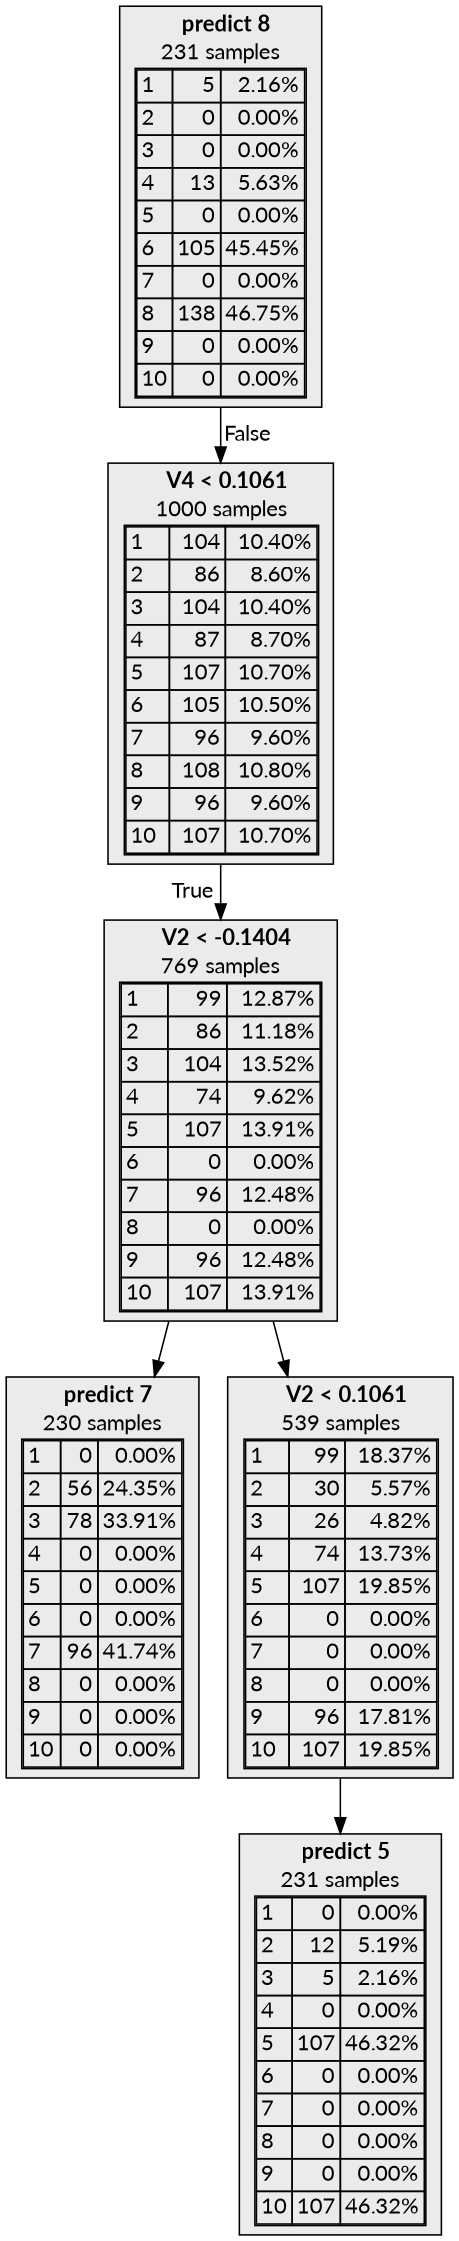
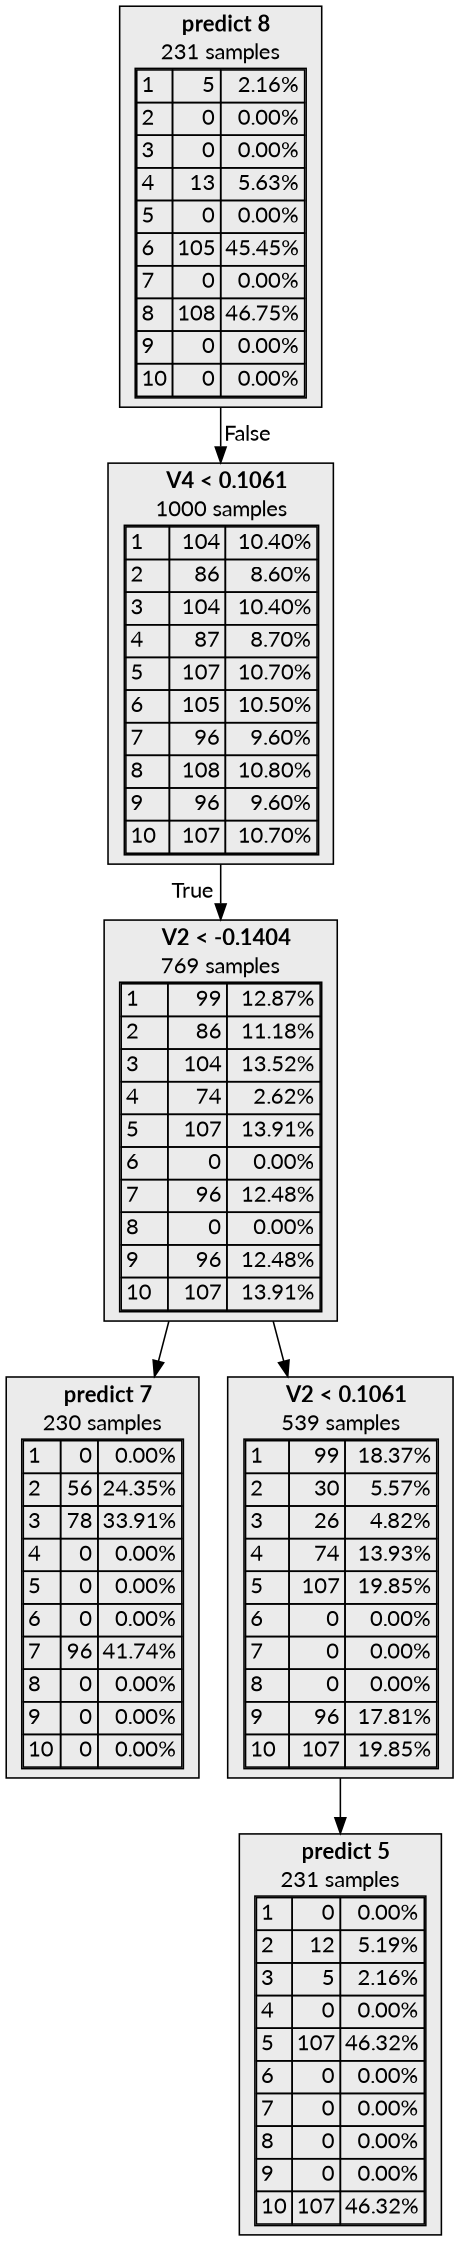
(197, 314) -> (197, 314)
(284, 1097) -> (284, 1097)
(395, 1554) -> (395, 1554)
